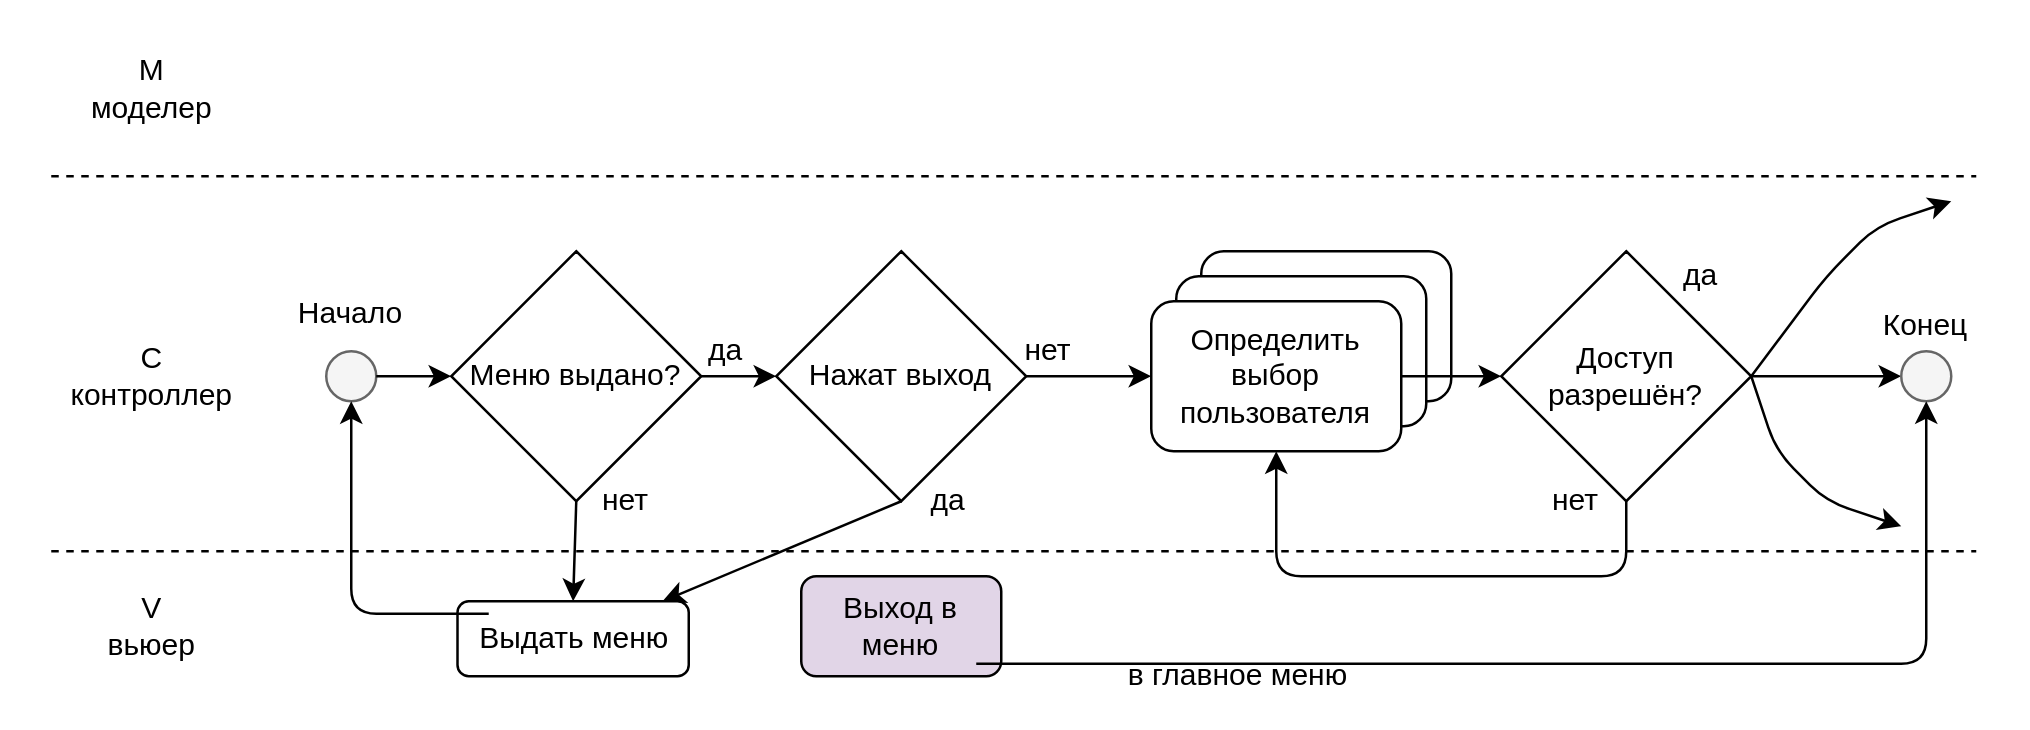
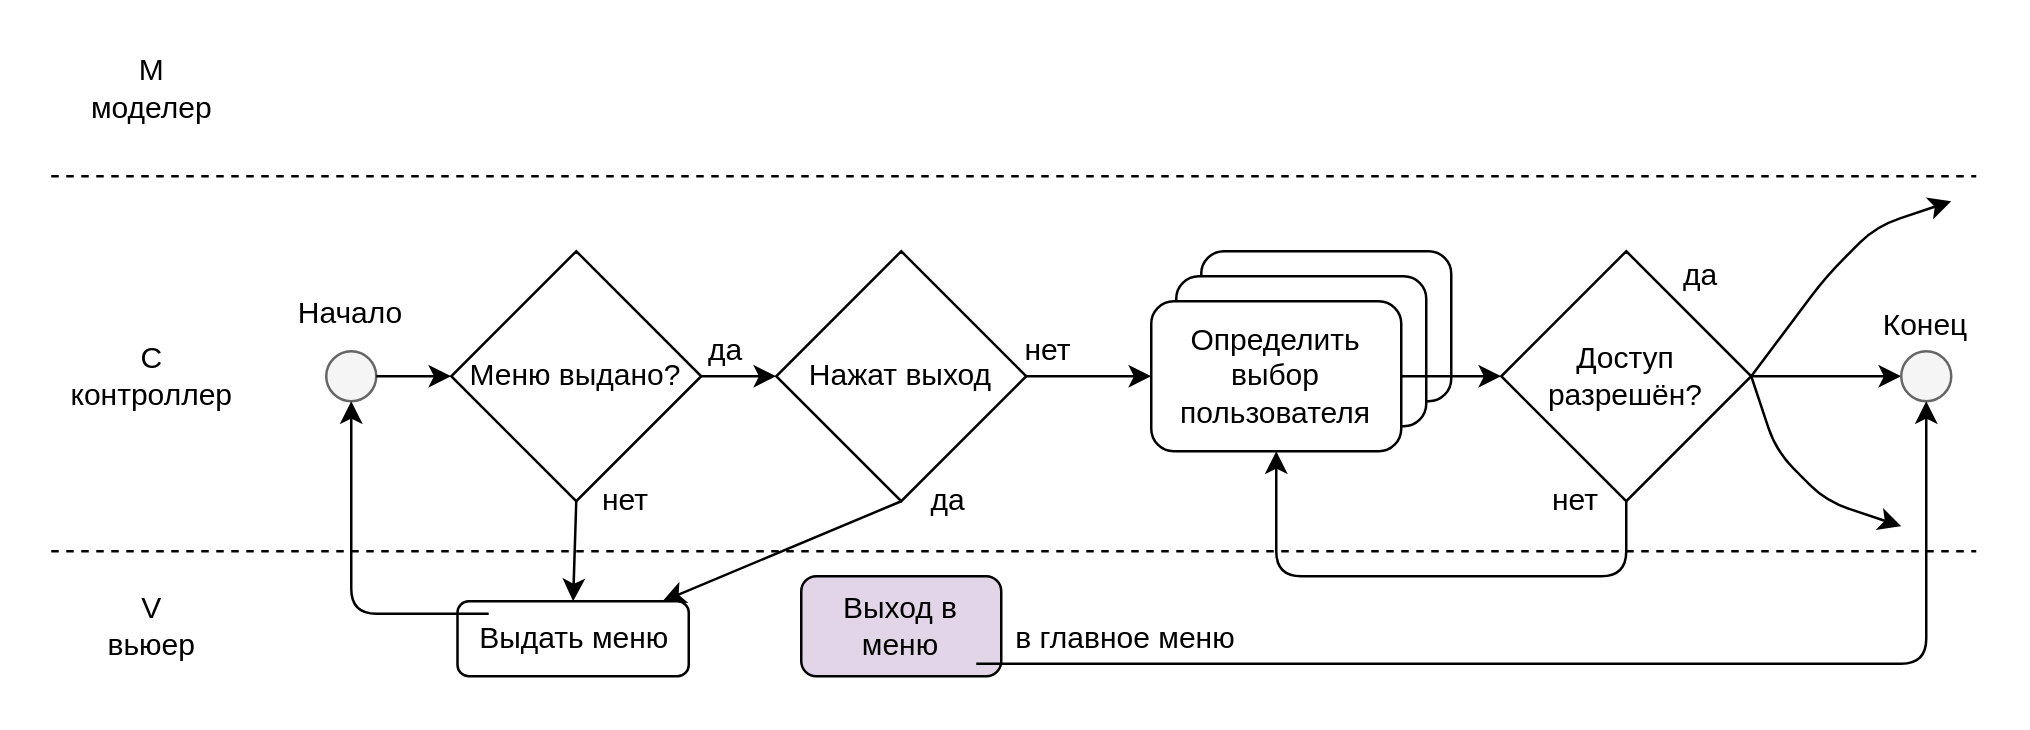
(1239, 676) -> (1126, 639)
